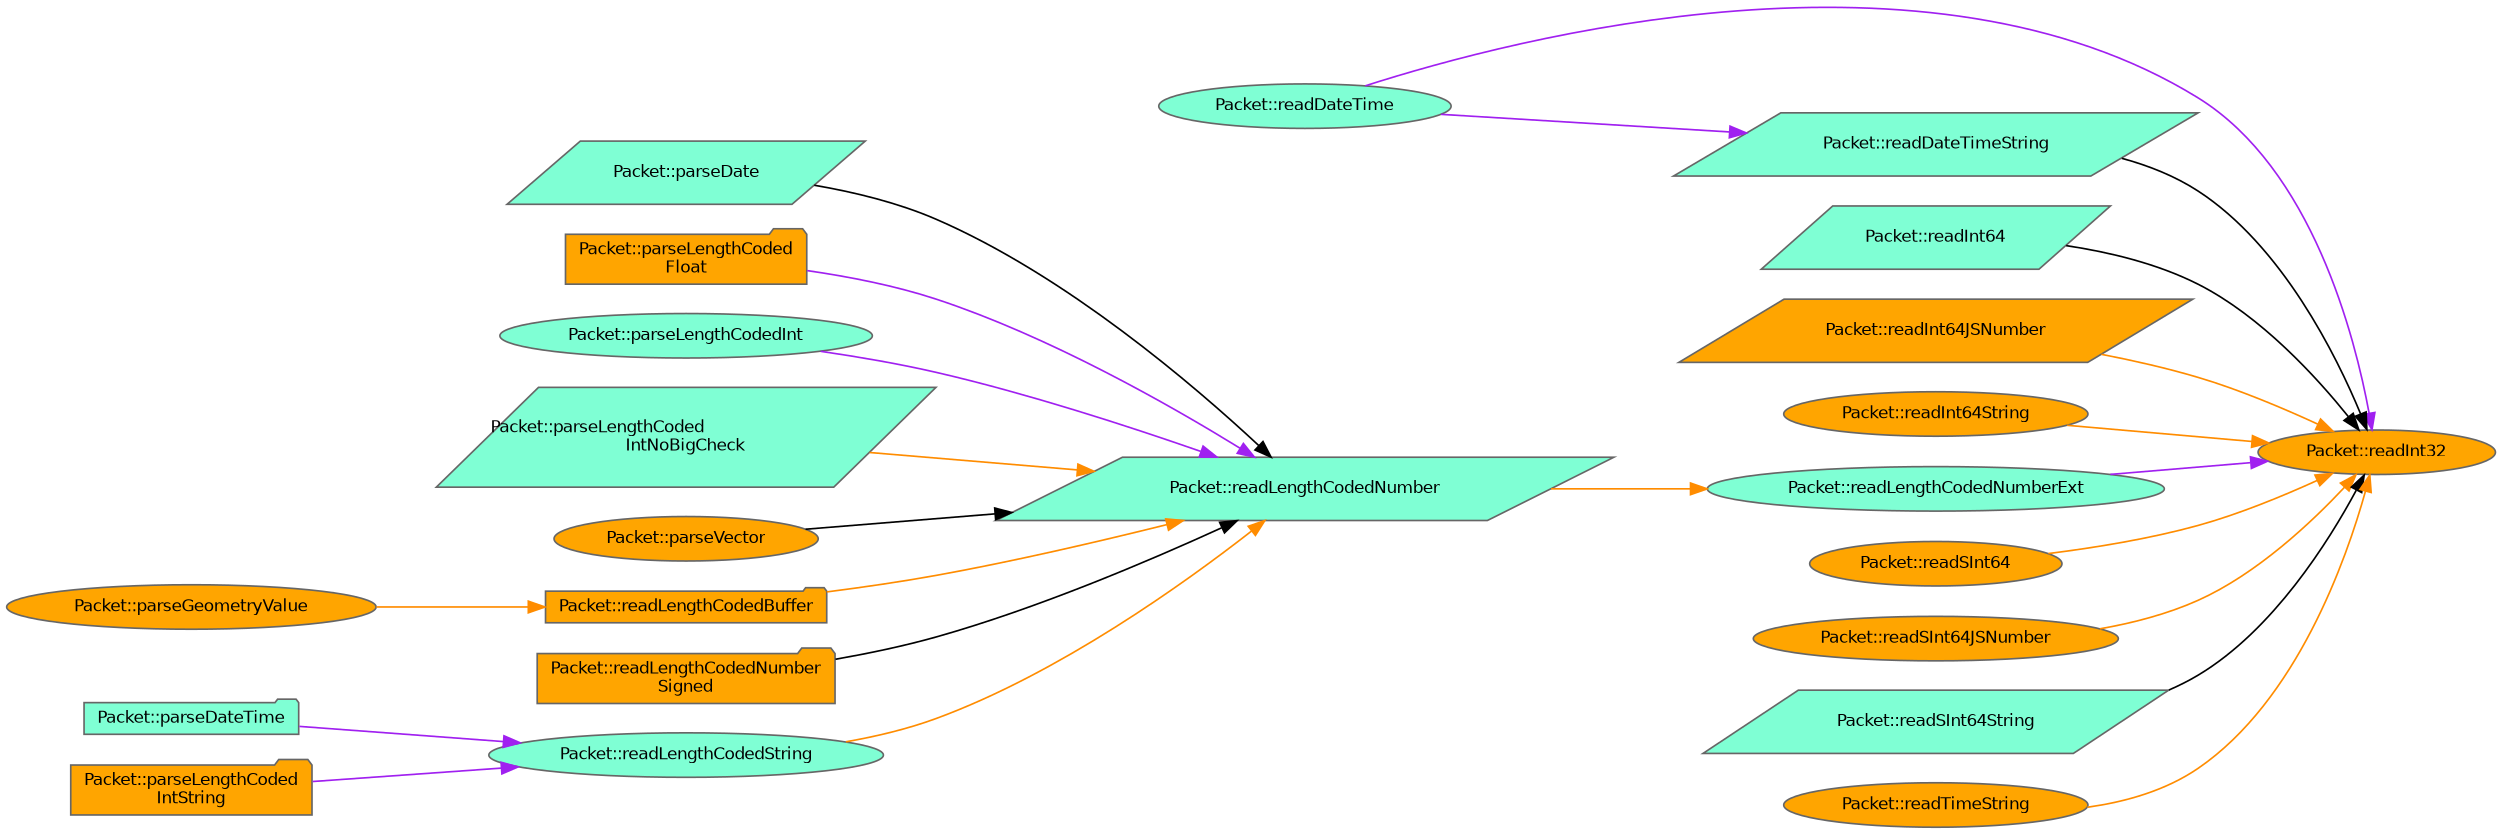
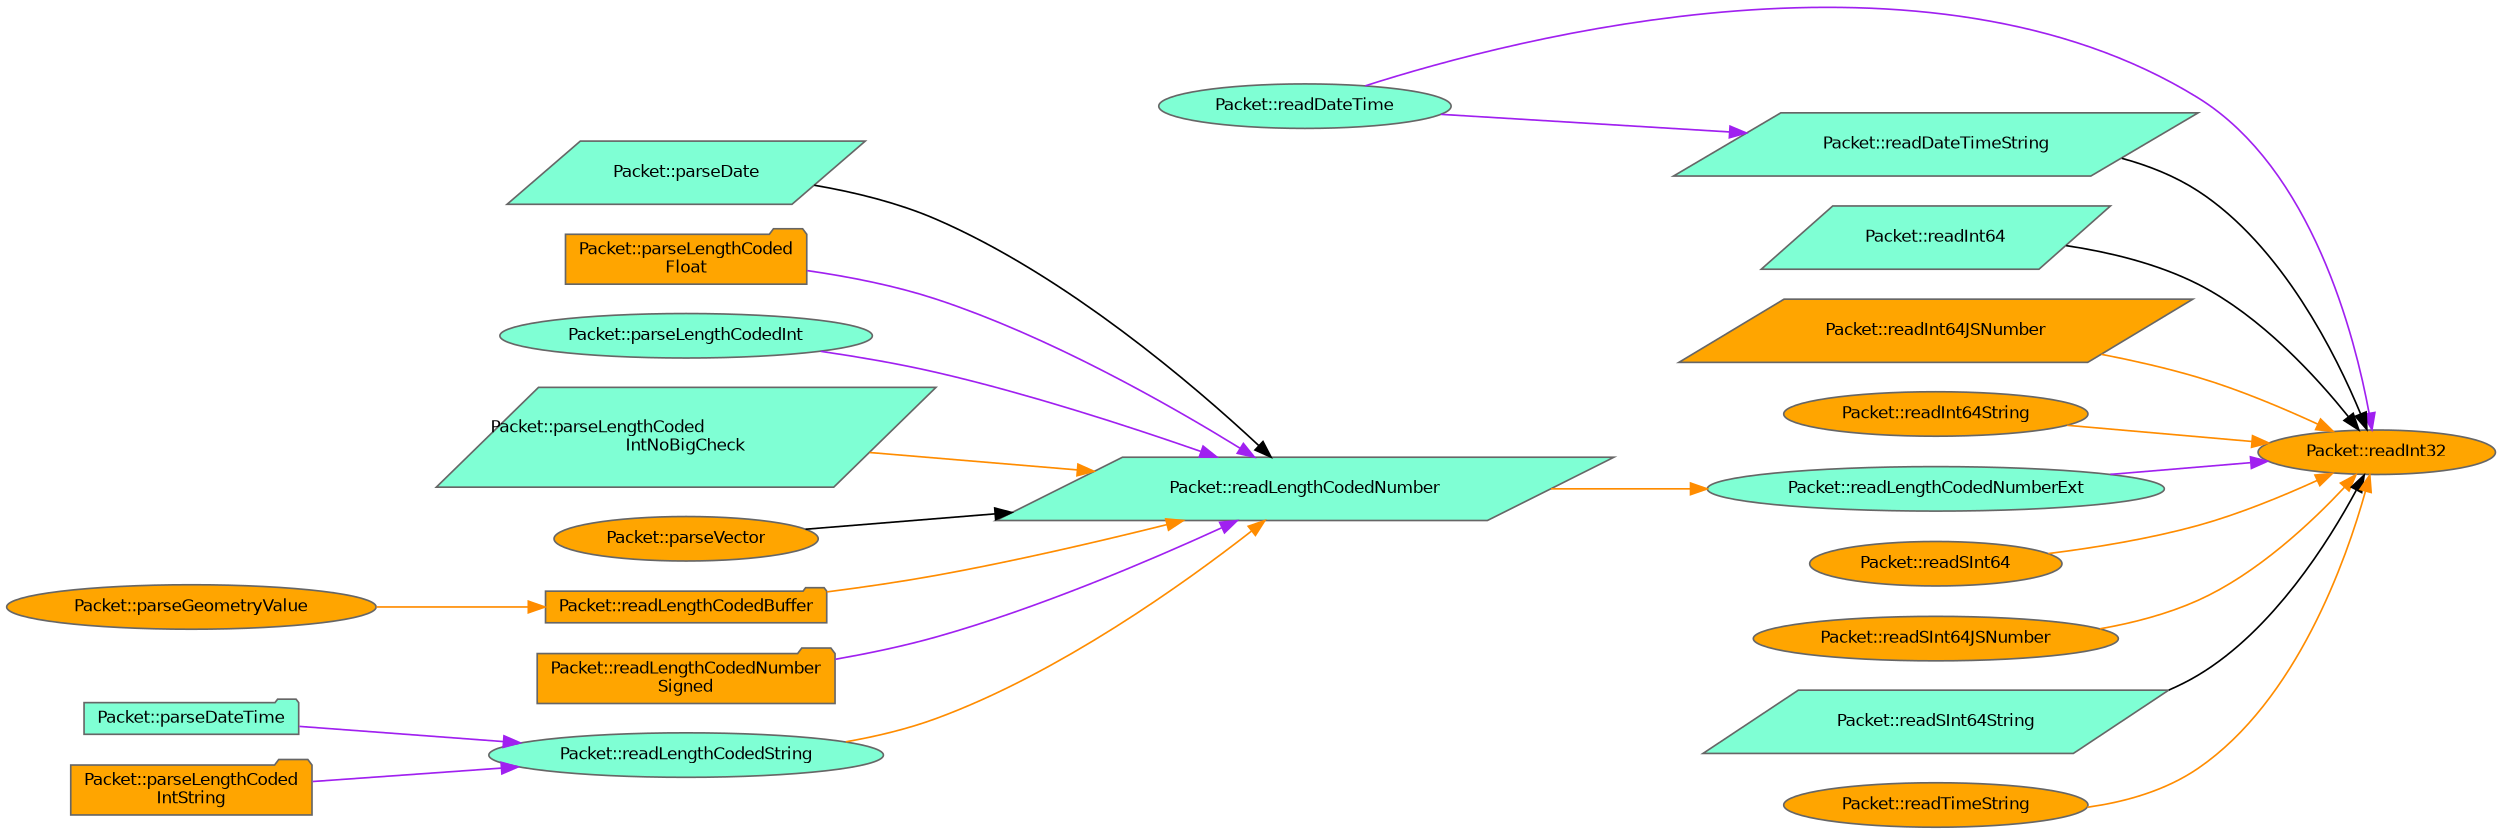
(1033, 606) -> (1033, 606)
